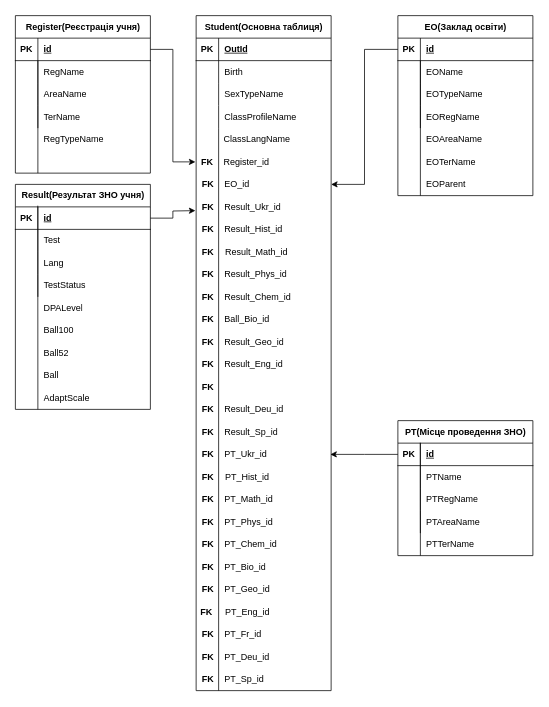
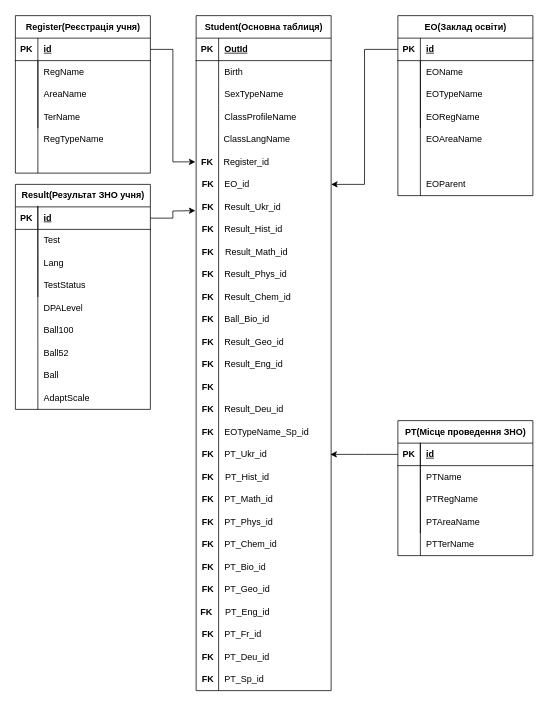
(477, 162) -> none
(253, 432) -> (264, 432)
